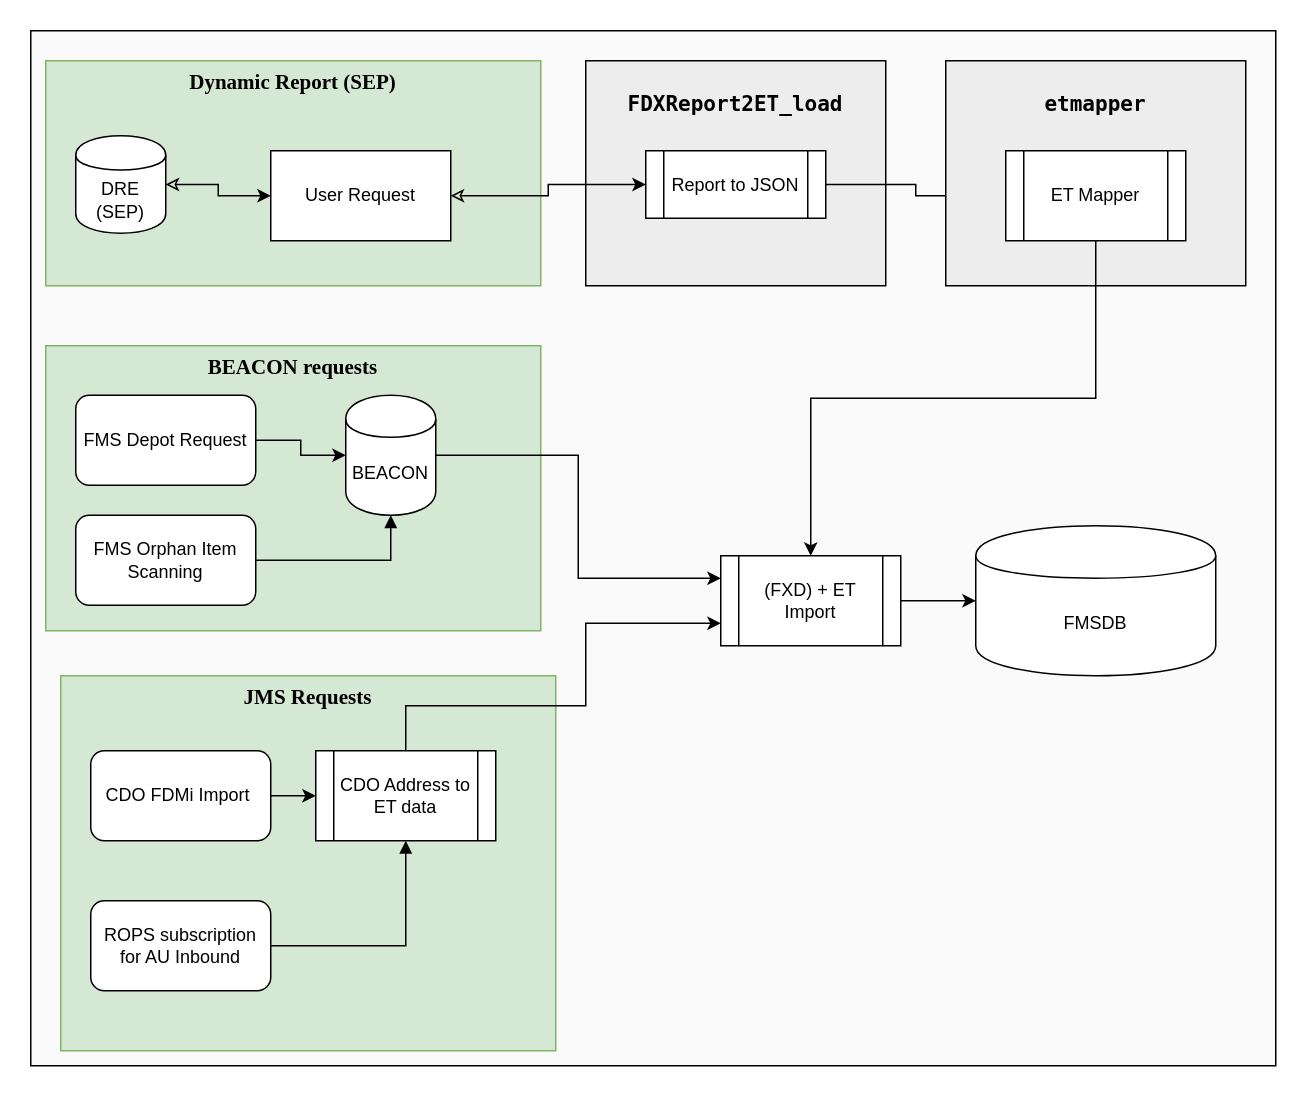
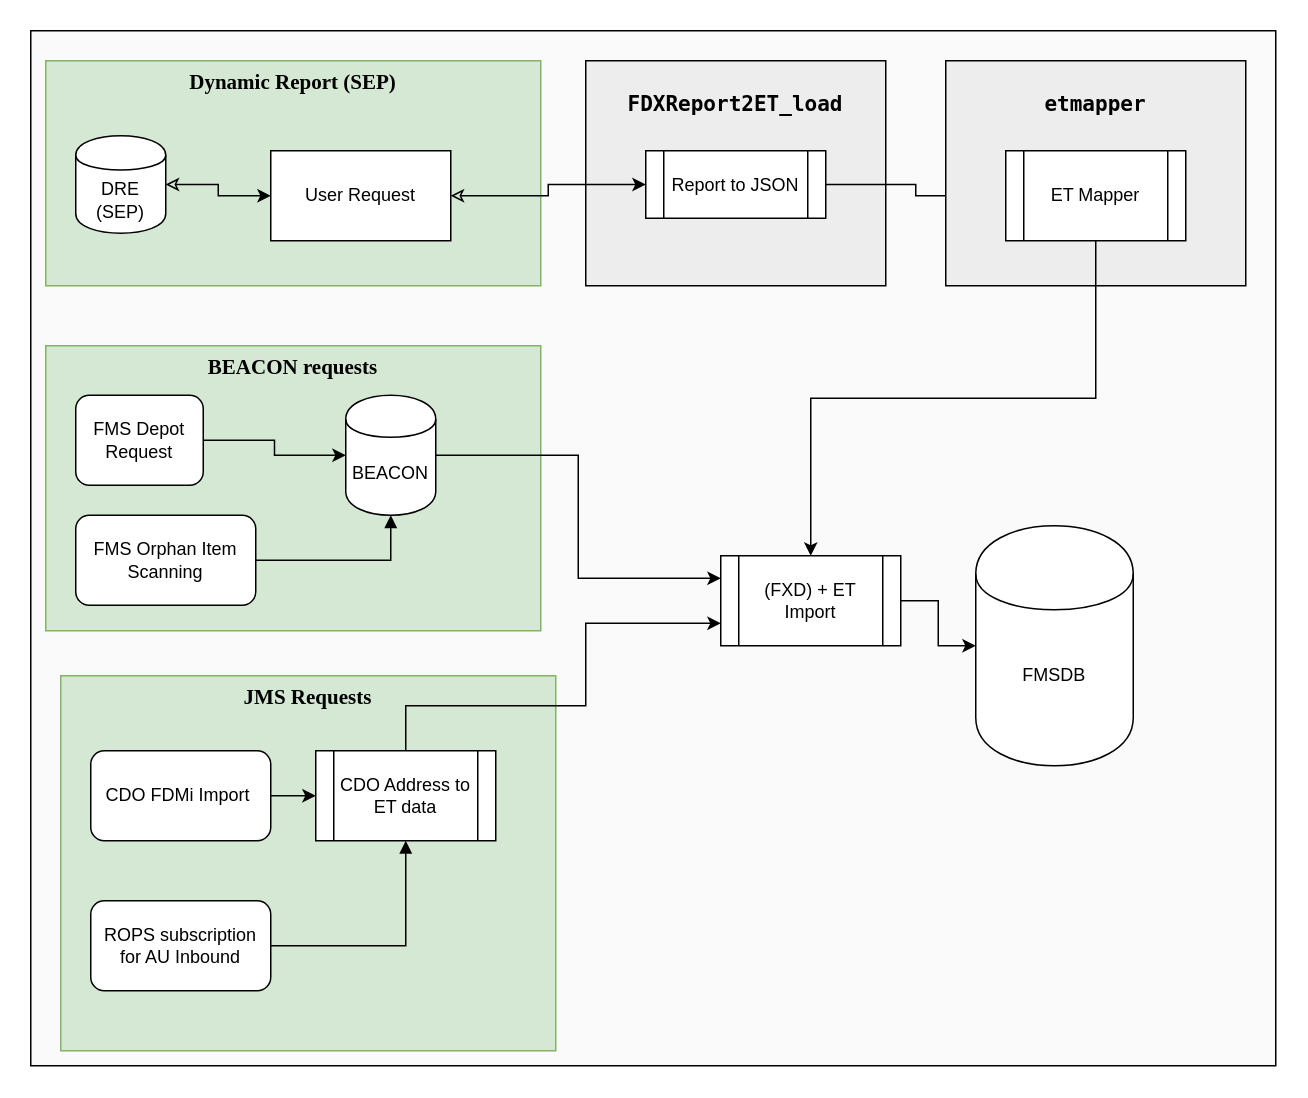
(166, 440) -> (140, 440)
(1096, 601) -> (1055, 646)
